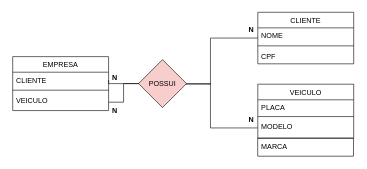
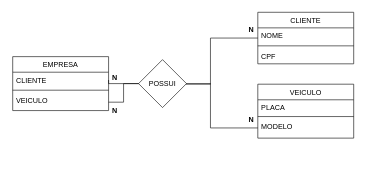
(162, 84) -> (162, 84)
(306, 147) -> none
